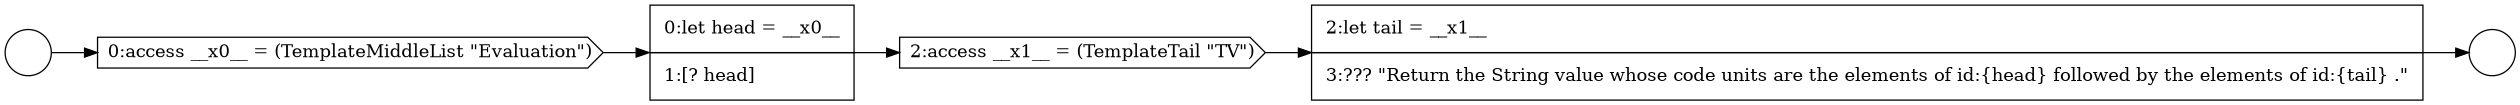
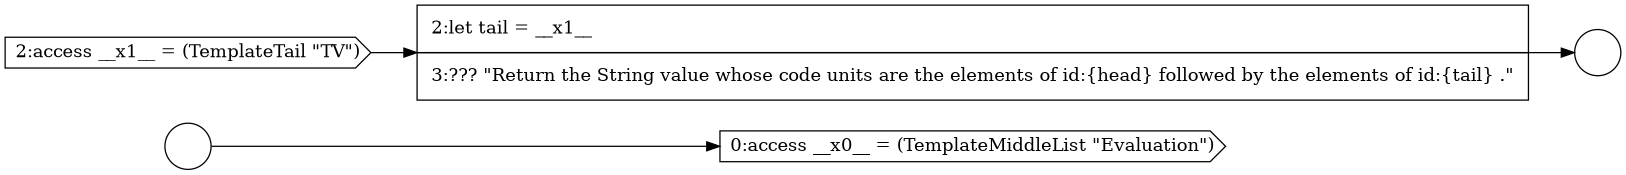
(751, 53) -> none
